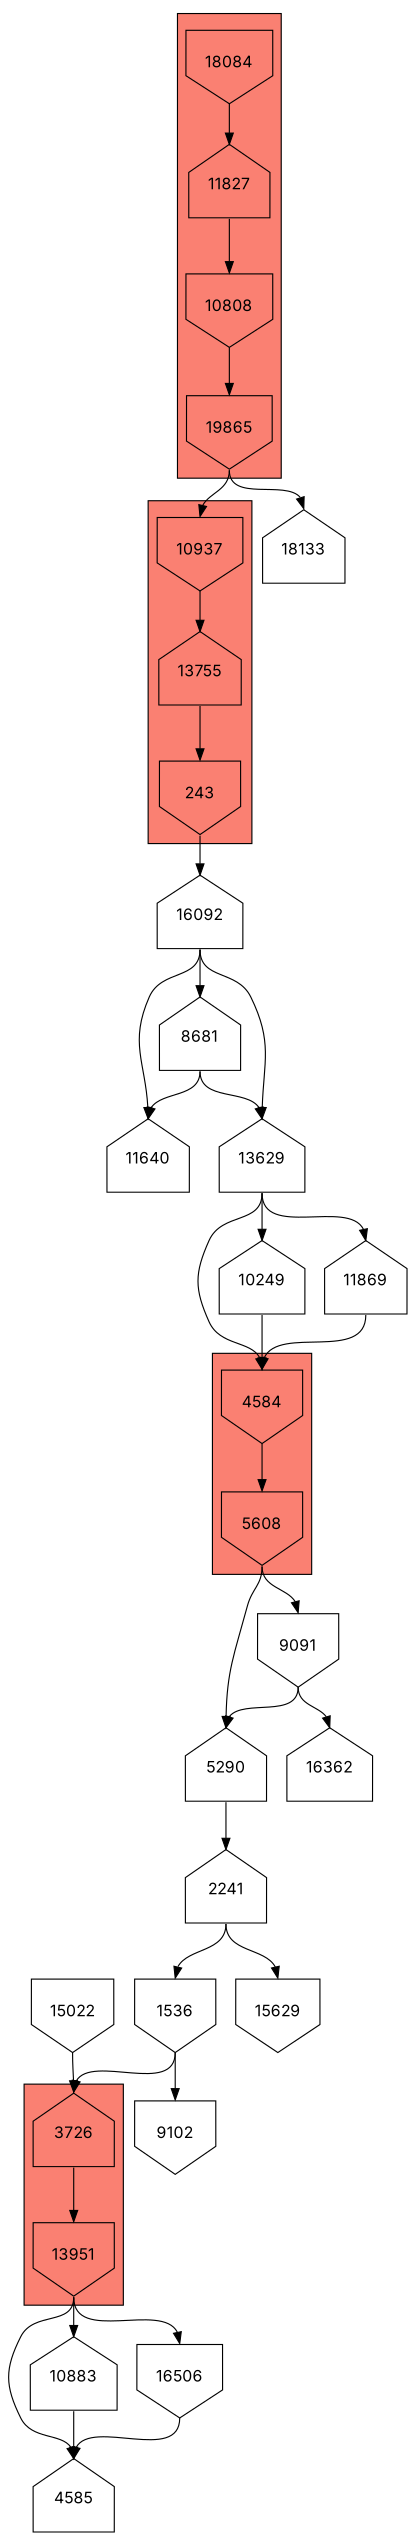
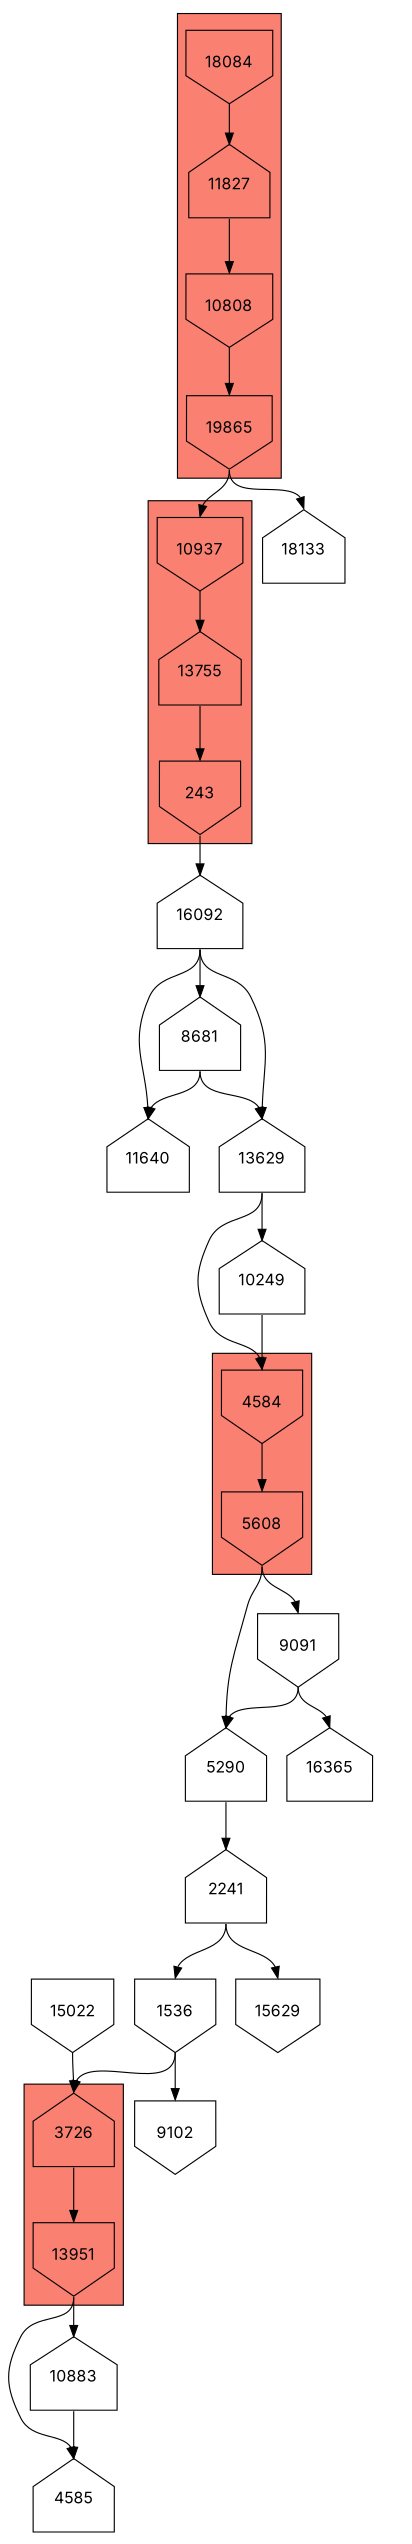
(366, 1281) -> none
(330, 1768) -> (330, 1768)
(180, 2377) -> none
